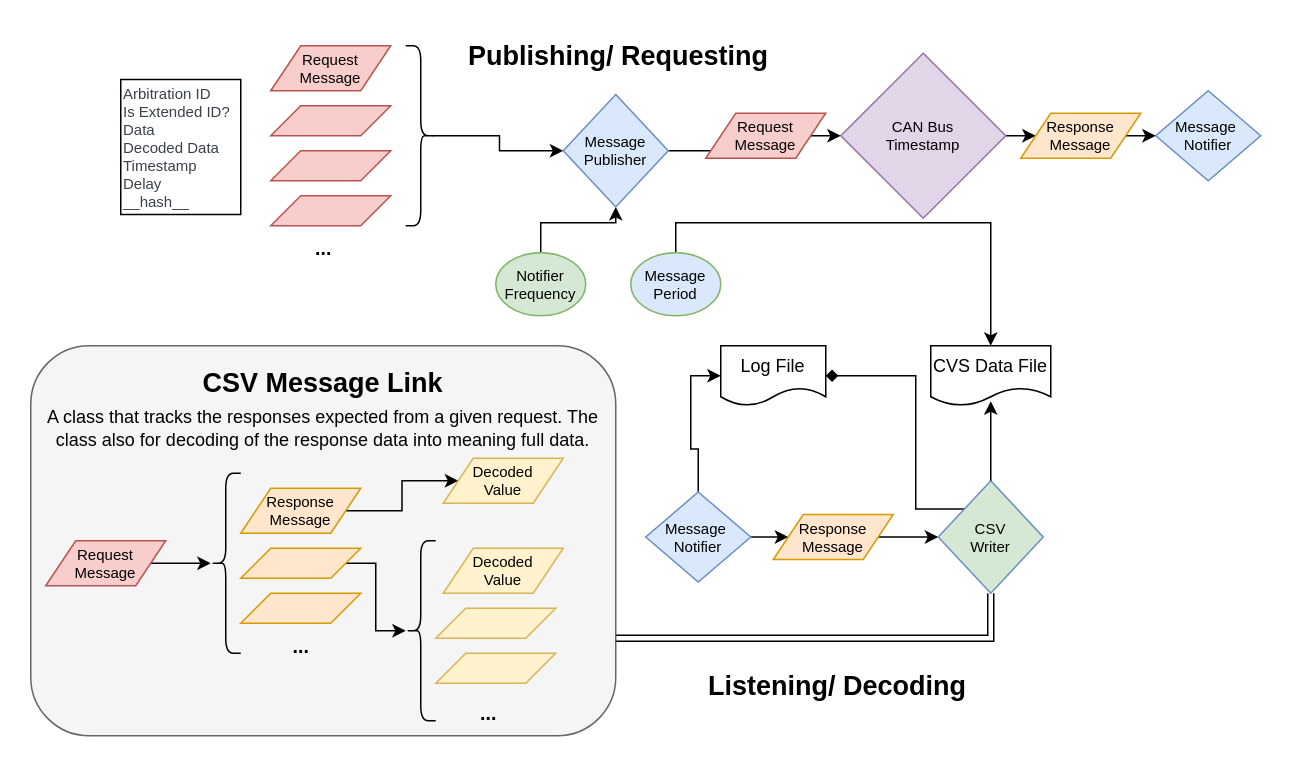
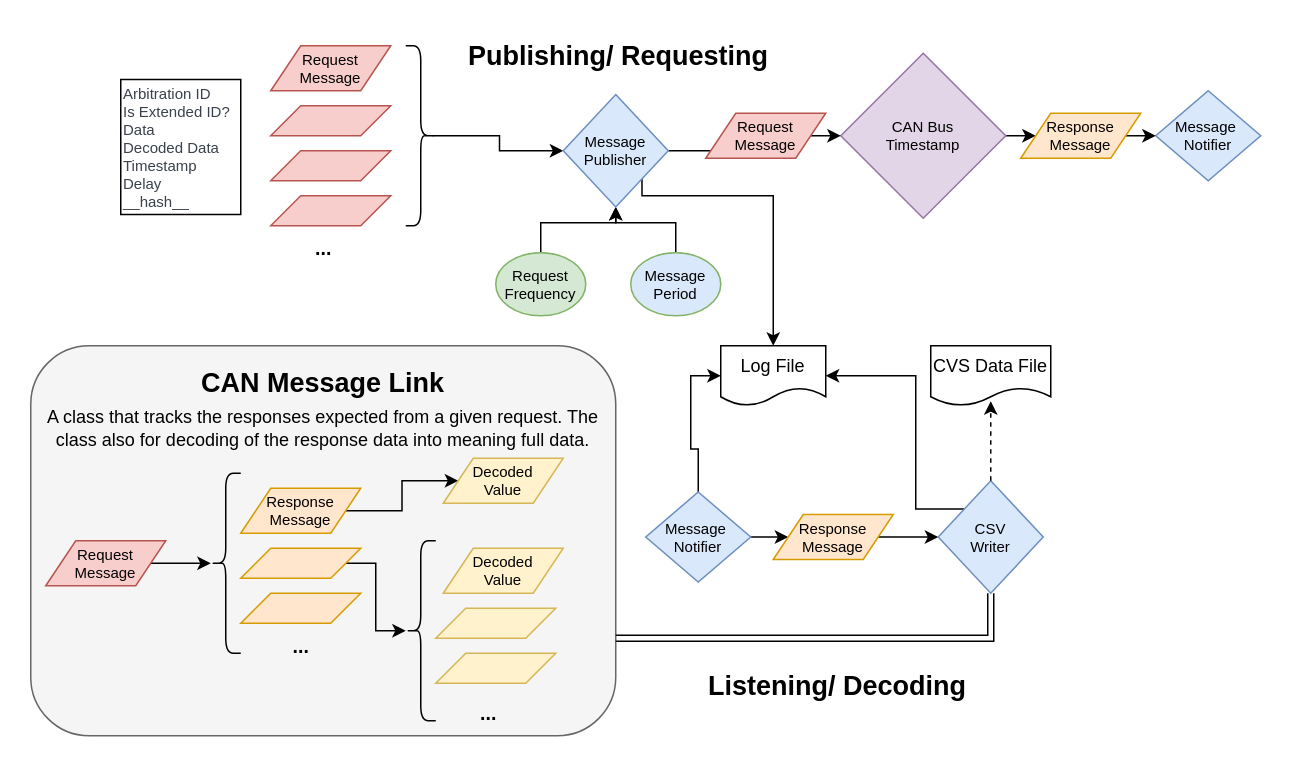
none -> (769, 196)
(889, 223) -> (647, 223)
(541, 284) -> (541, 284)
(838, 376) -> (837, 376)
(323, 383) -> (323, 383)
(991, 444) -> (991, 444)
(991, 537) -> (991, 537)
